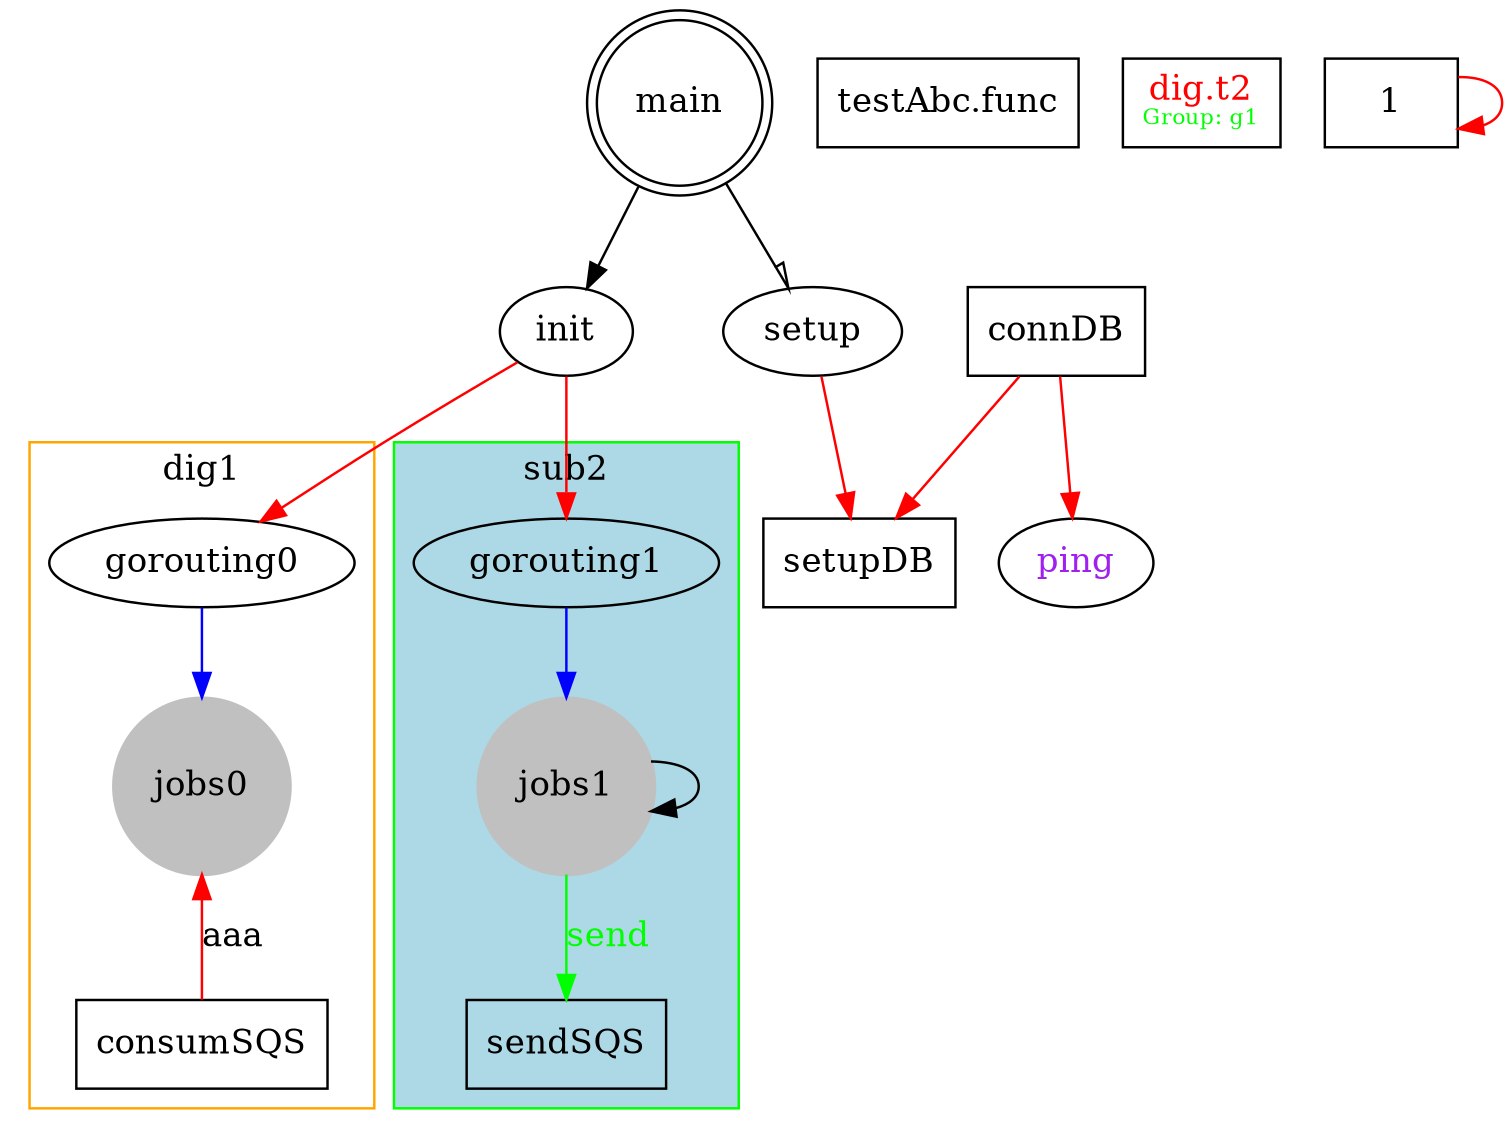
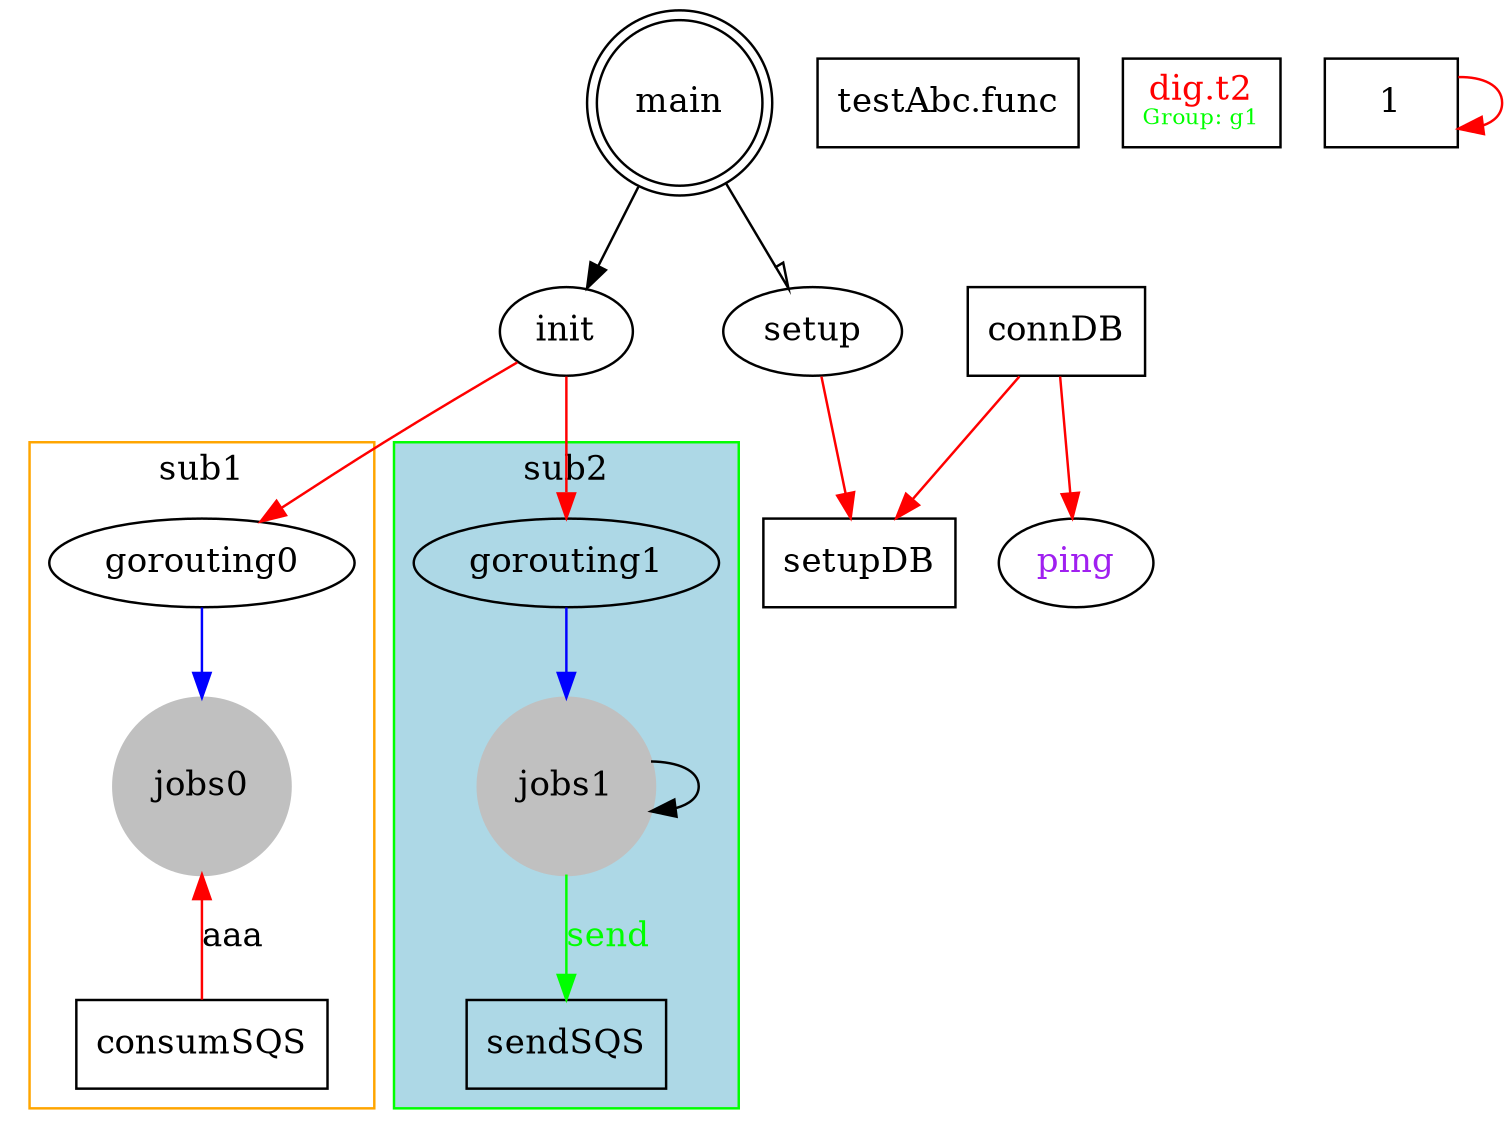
(202, 471) -> (202, 471)
